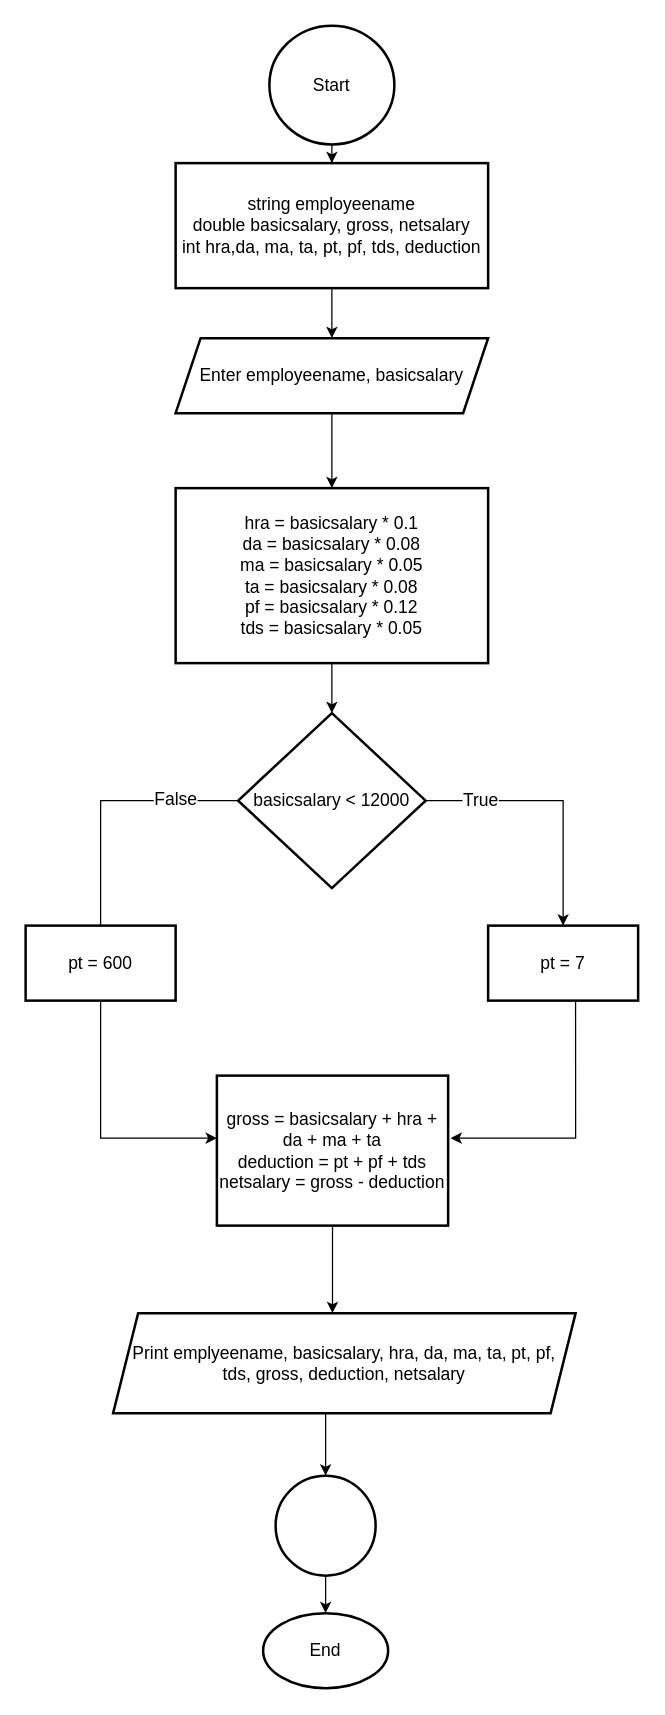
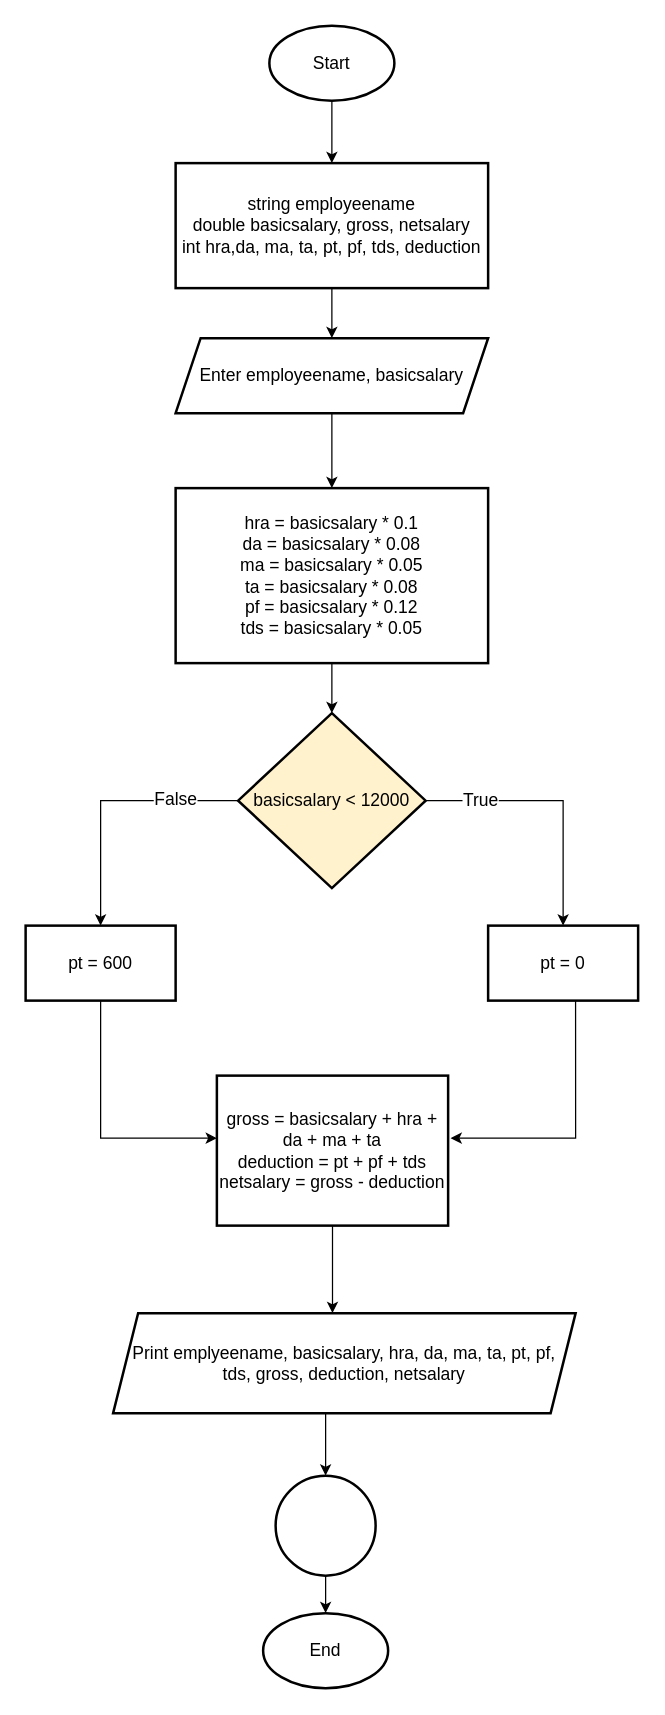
(332, 85) -> (332, 63)
(332, 801) -> (332, 801)
(101, 918) -> (101, 915)
(563, 963) -> (563, 963)
